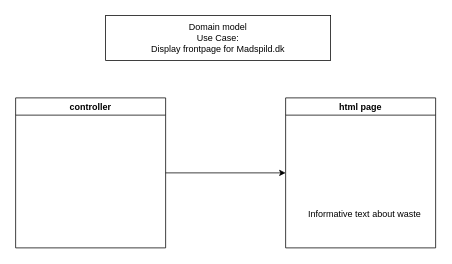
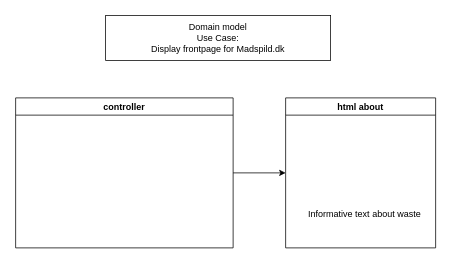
(360, 107) -> (360, 107)
(90, 173) -> (124, 173)
